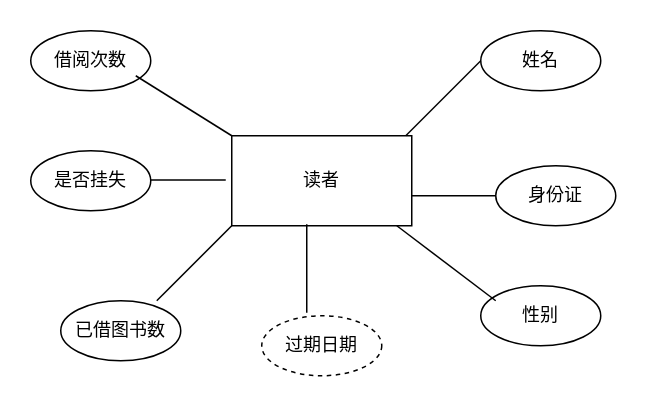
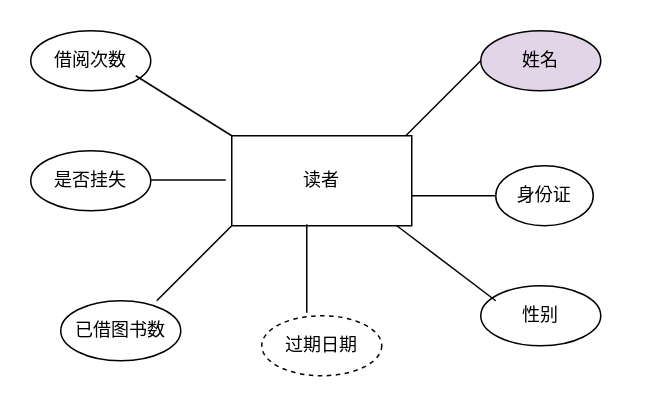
(541, 61) -> (541, 61)
(556, 196) -> (545, 196)
